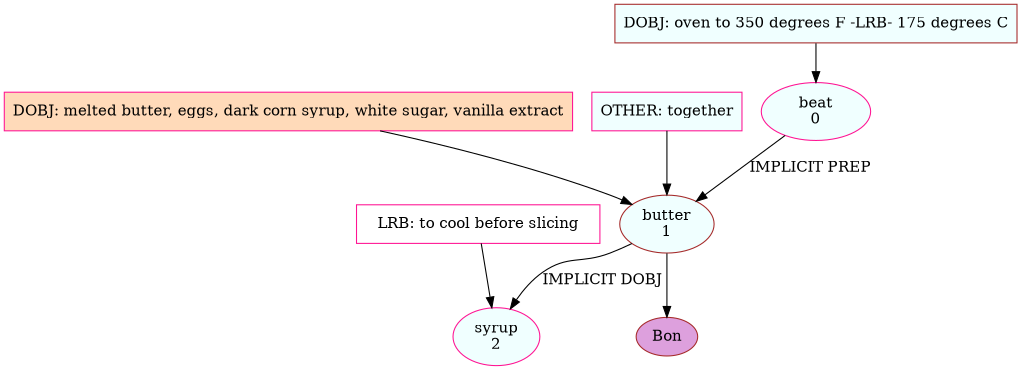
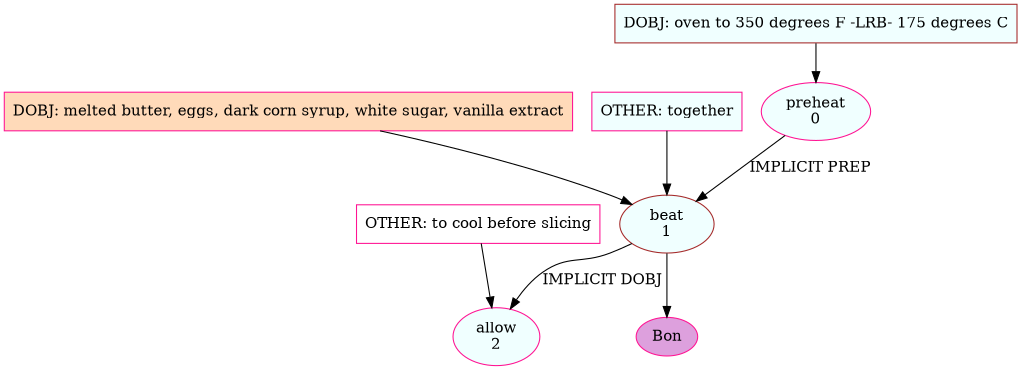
(816, 112) -> (816, 112)
(478, 224) -> (478, 224)
(667, 224) -> (667, 224)
(496, 337) -> (496, 337)
(667, 337) -> (667, 337)
